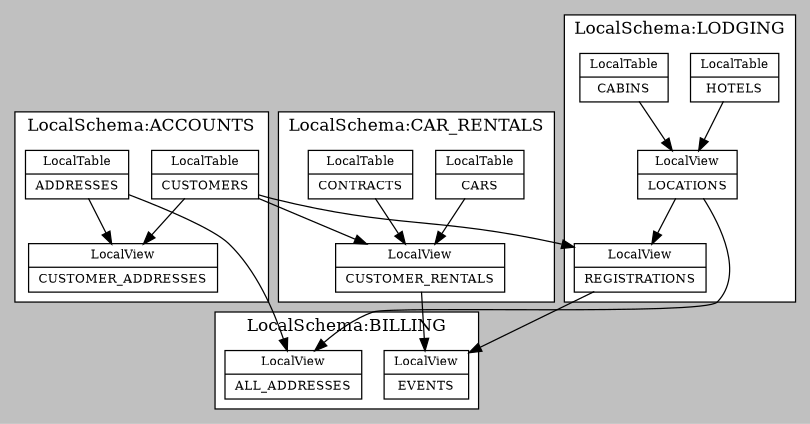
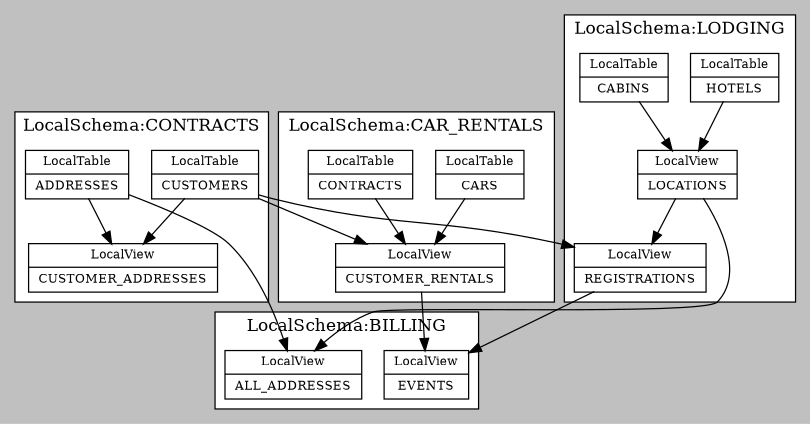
(142, 126) -> (142, 126)
